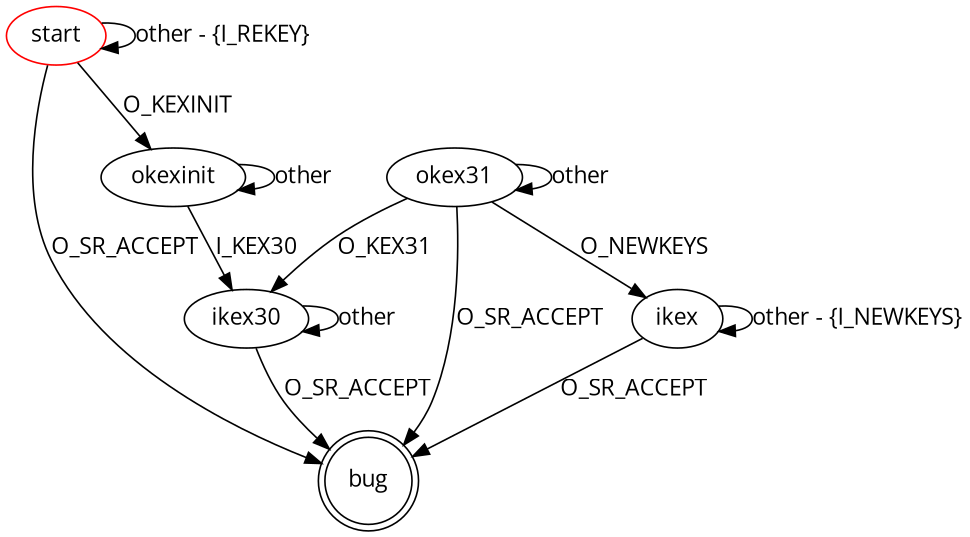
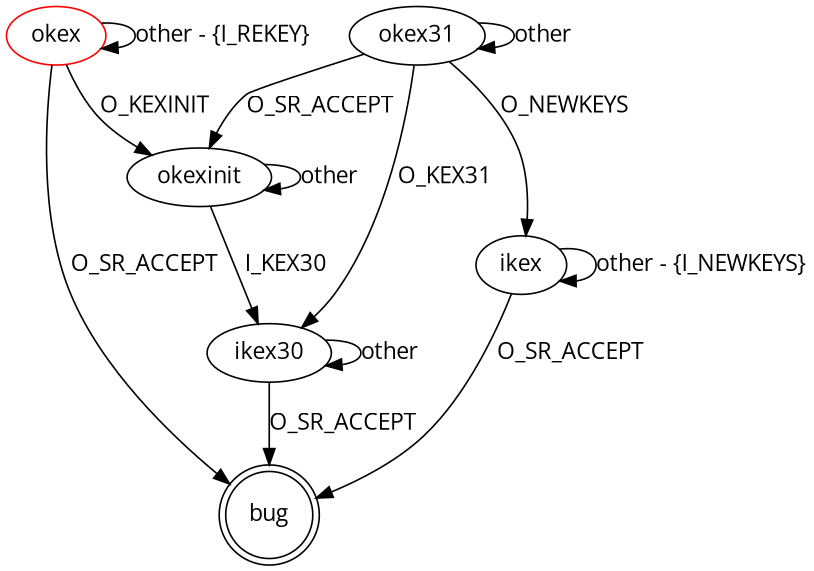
(56, 36) -> (56, 36)
(452, 323) -> (282, 81)
